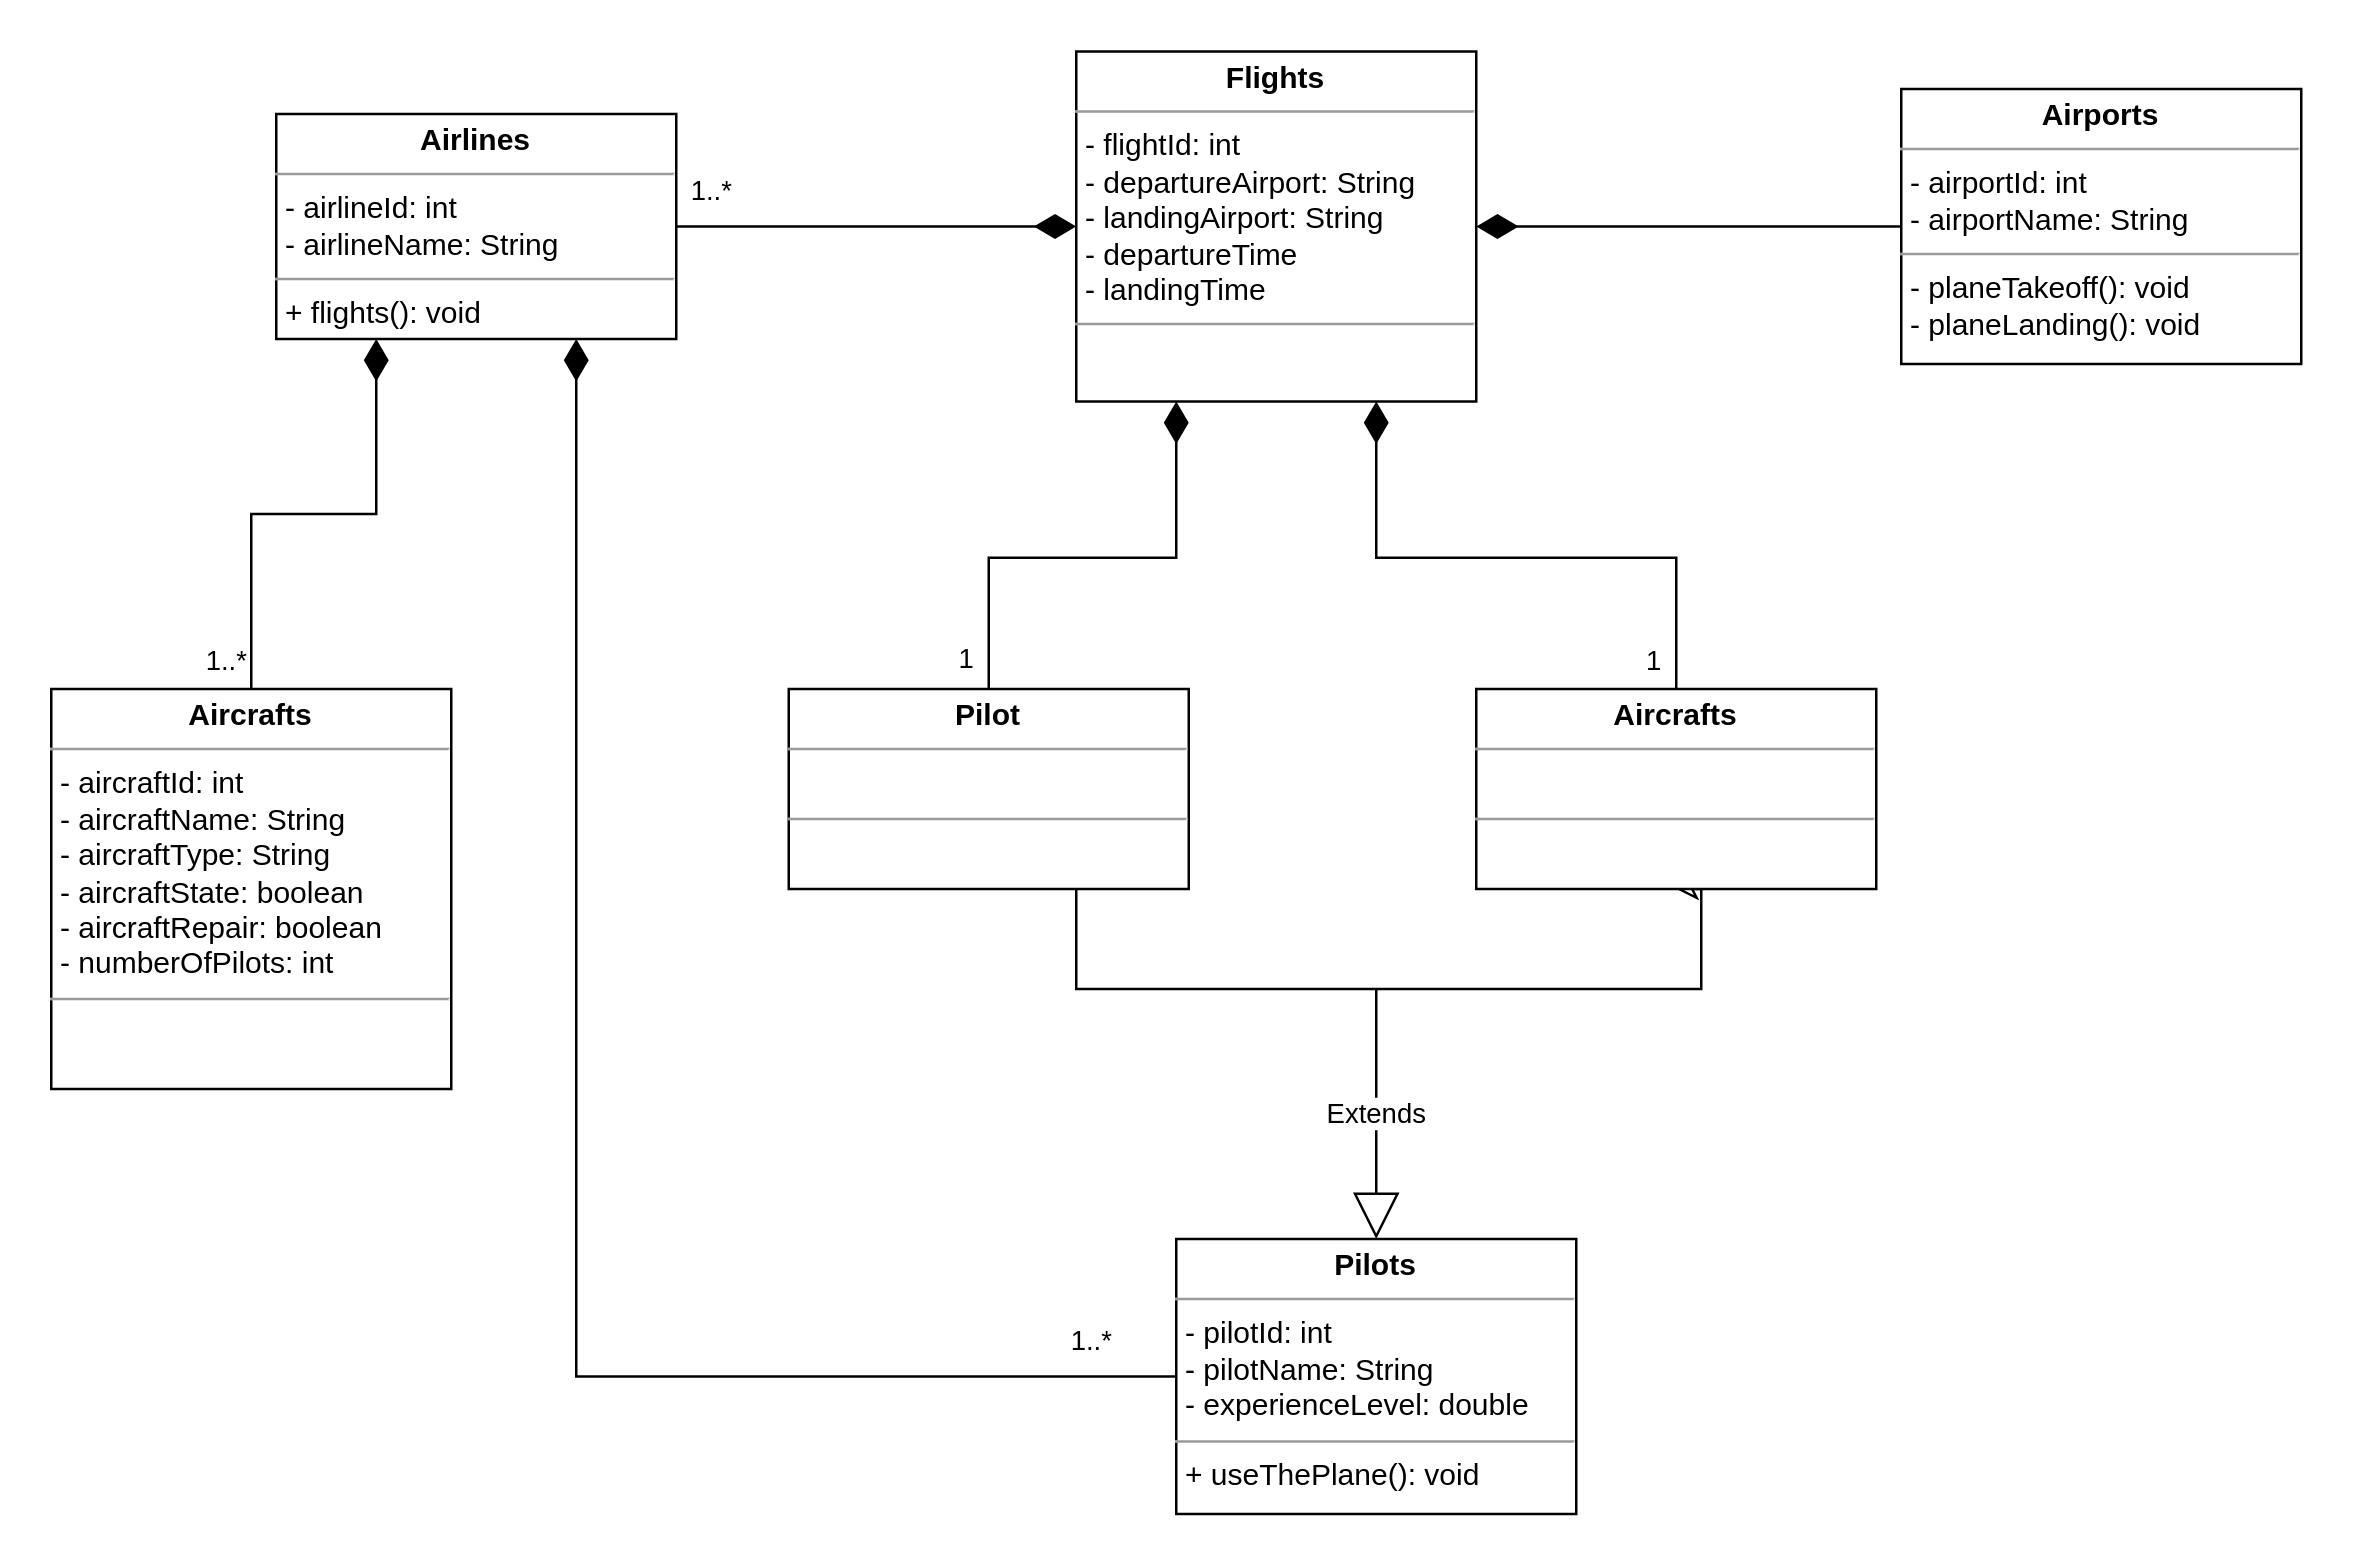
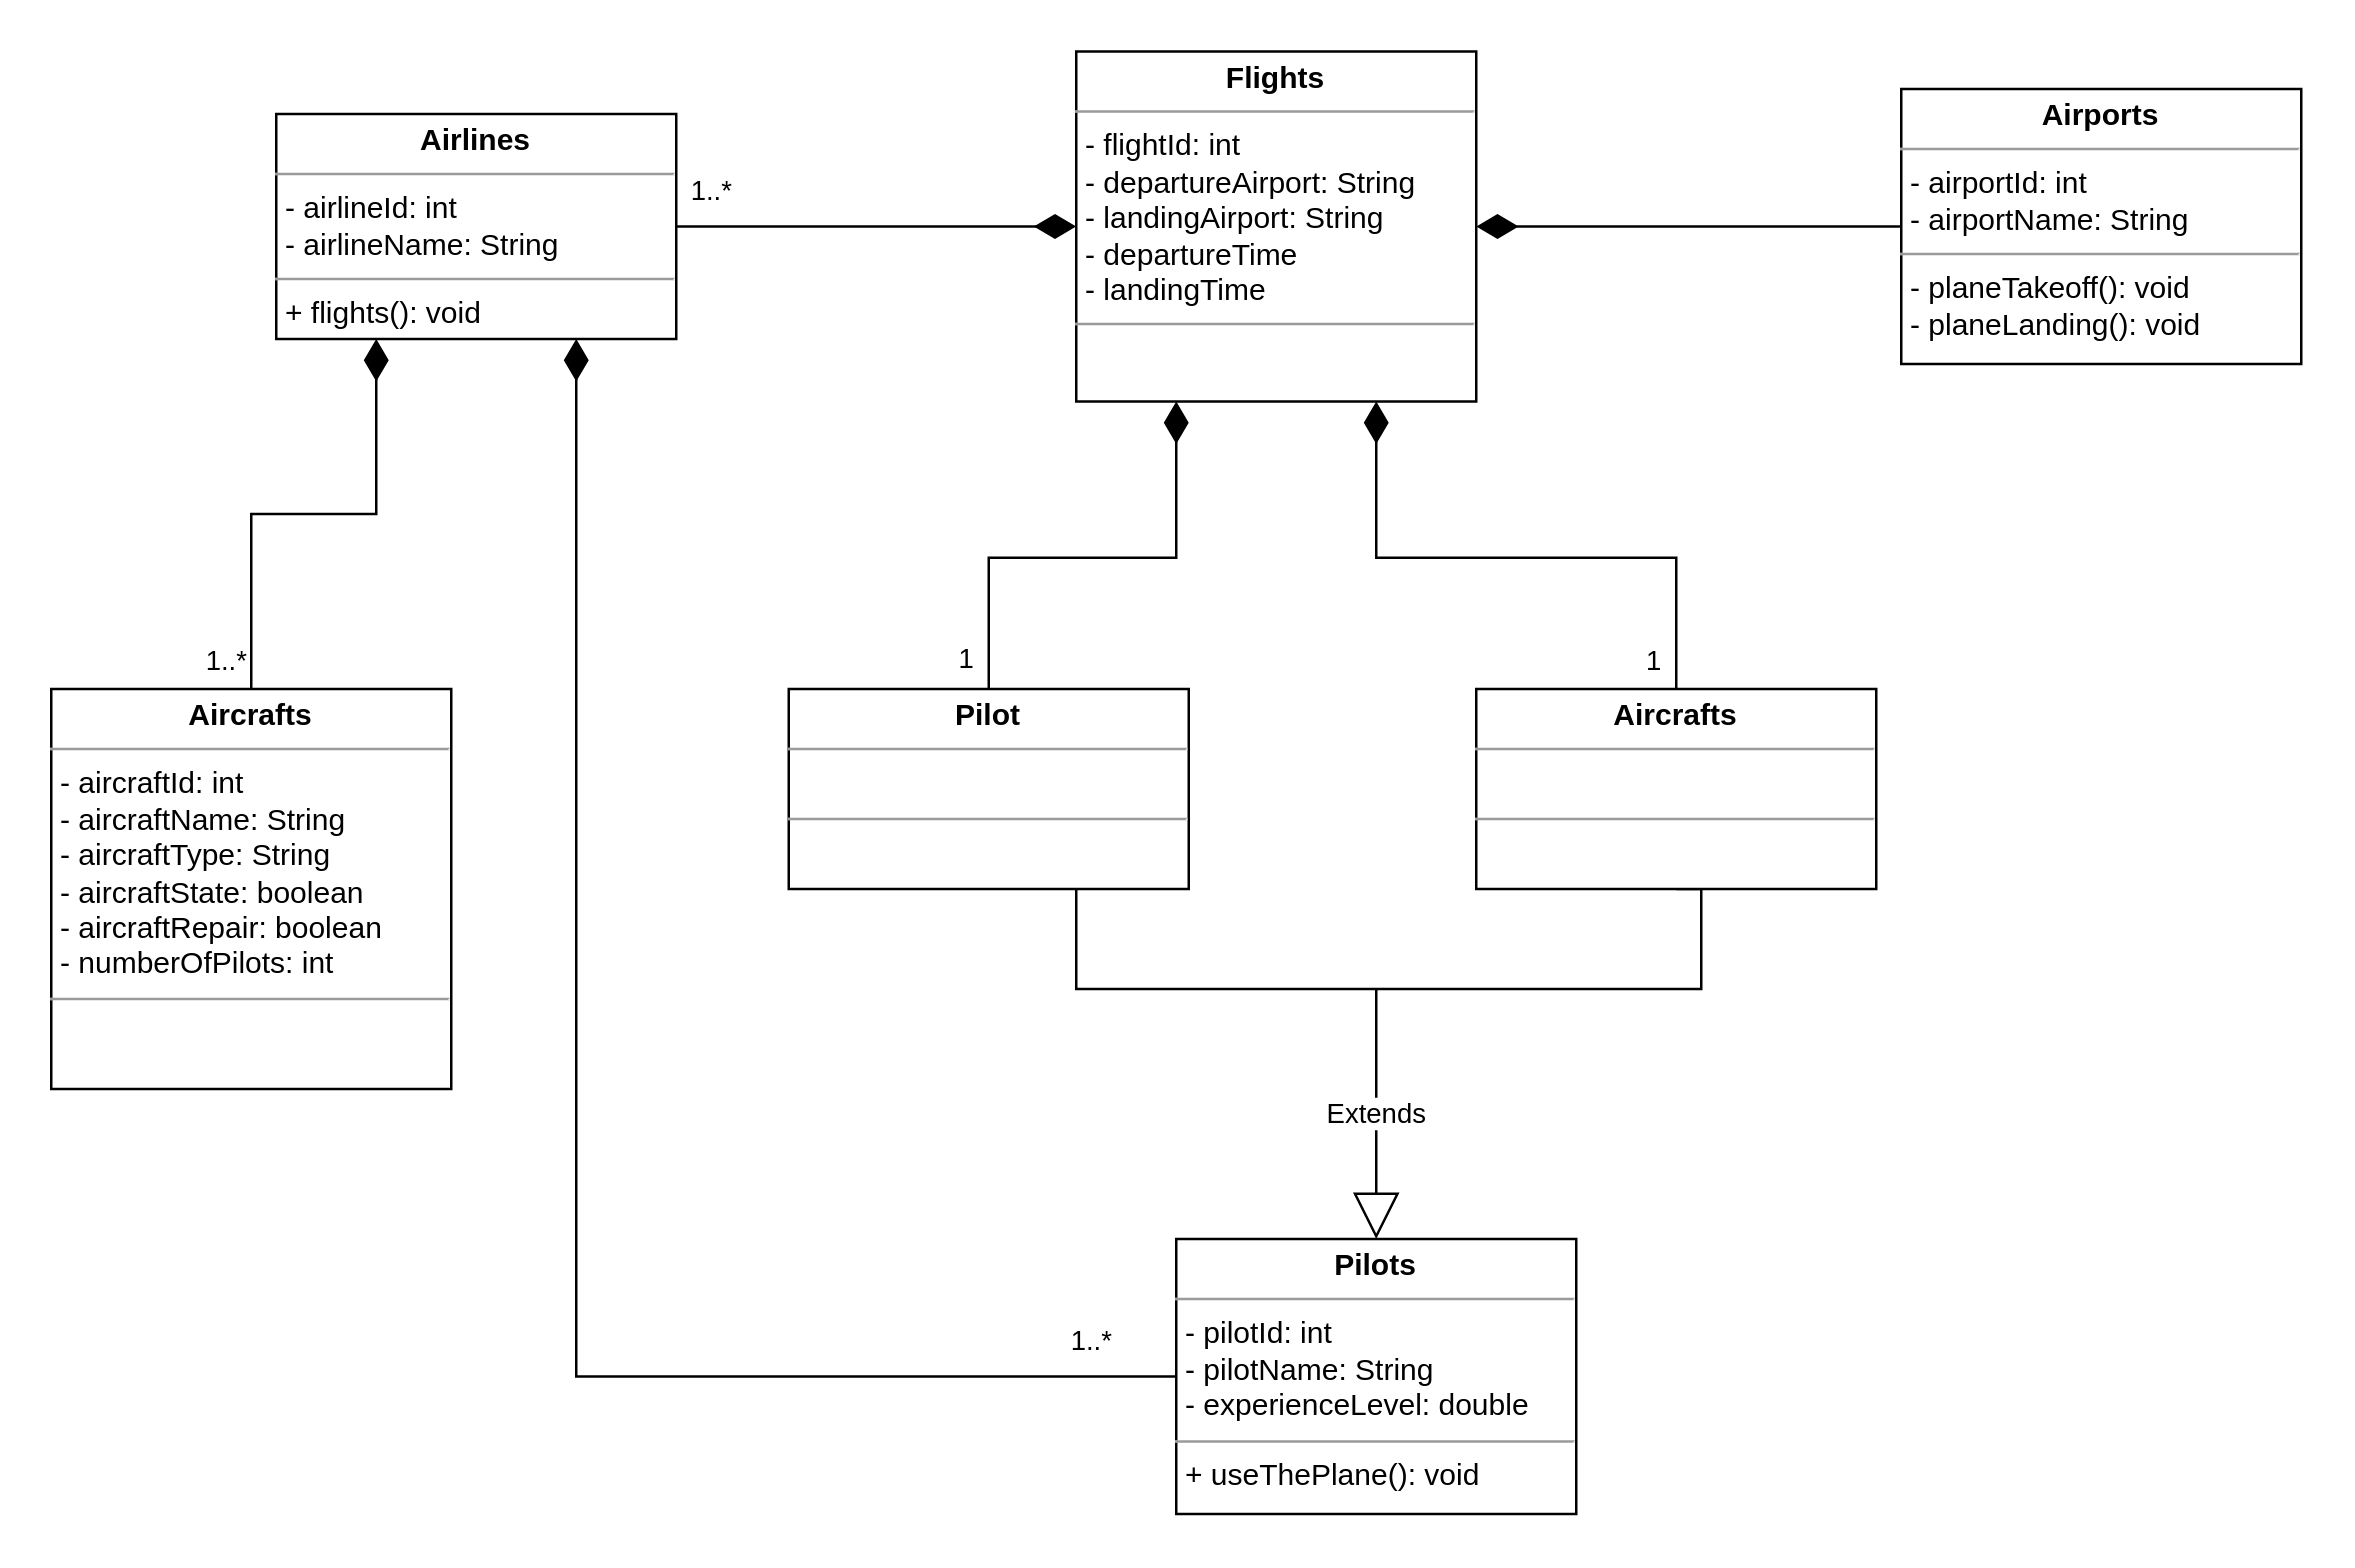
(1694, 889) -> (1687, 889)
